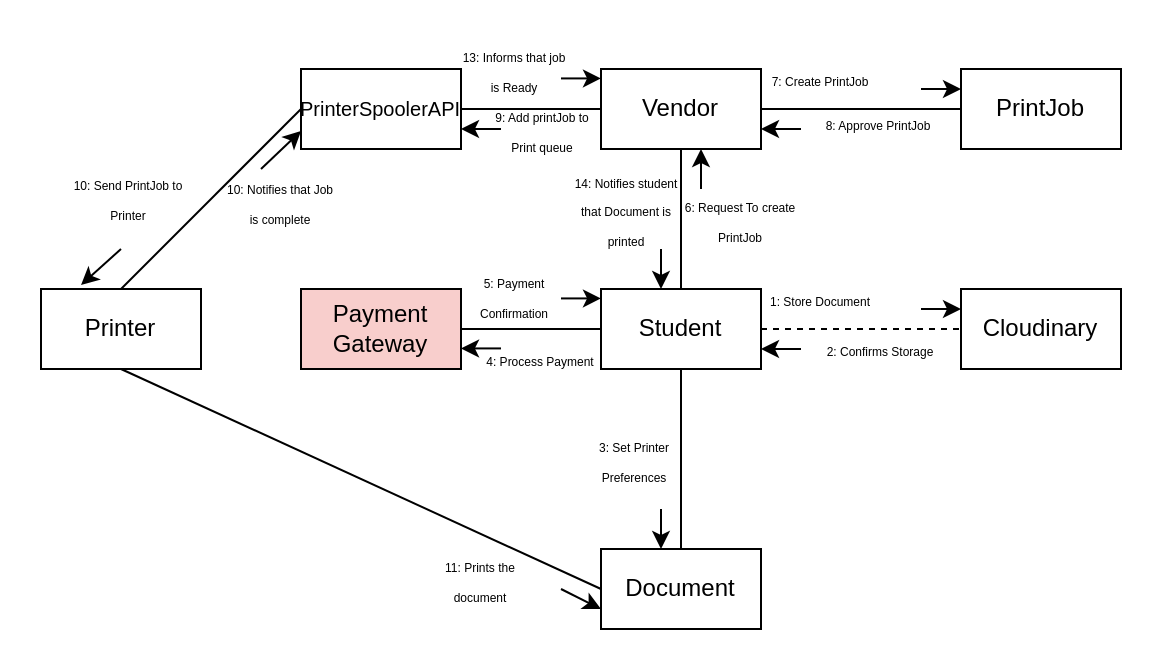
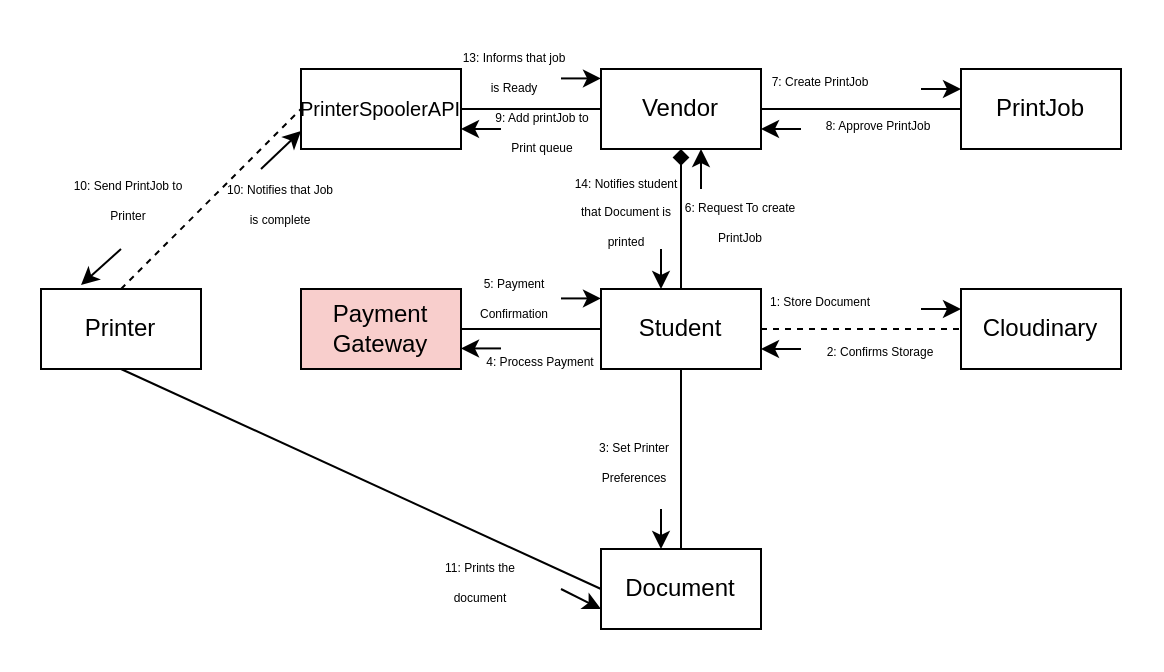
(681, 157) -> (681, 165)
(212, 198) -> (212, 198)
